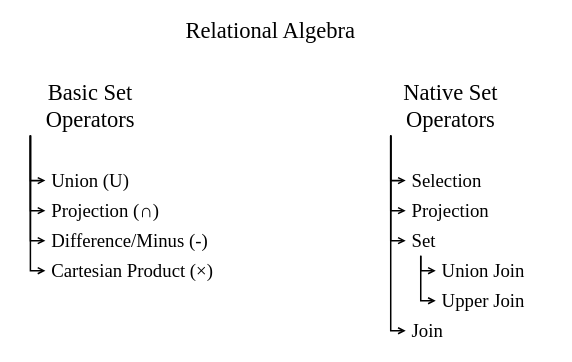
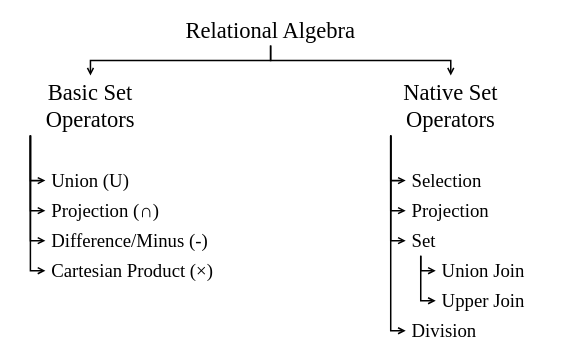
none -> (174, 60)
none -> (366, 60)
(425, 330) -> (442, 330)
